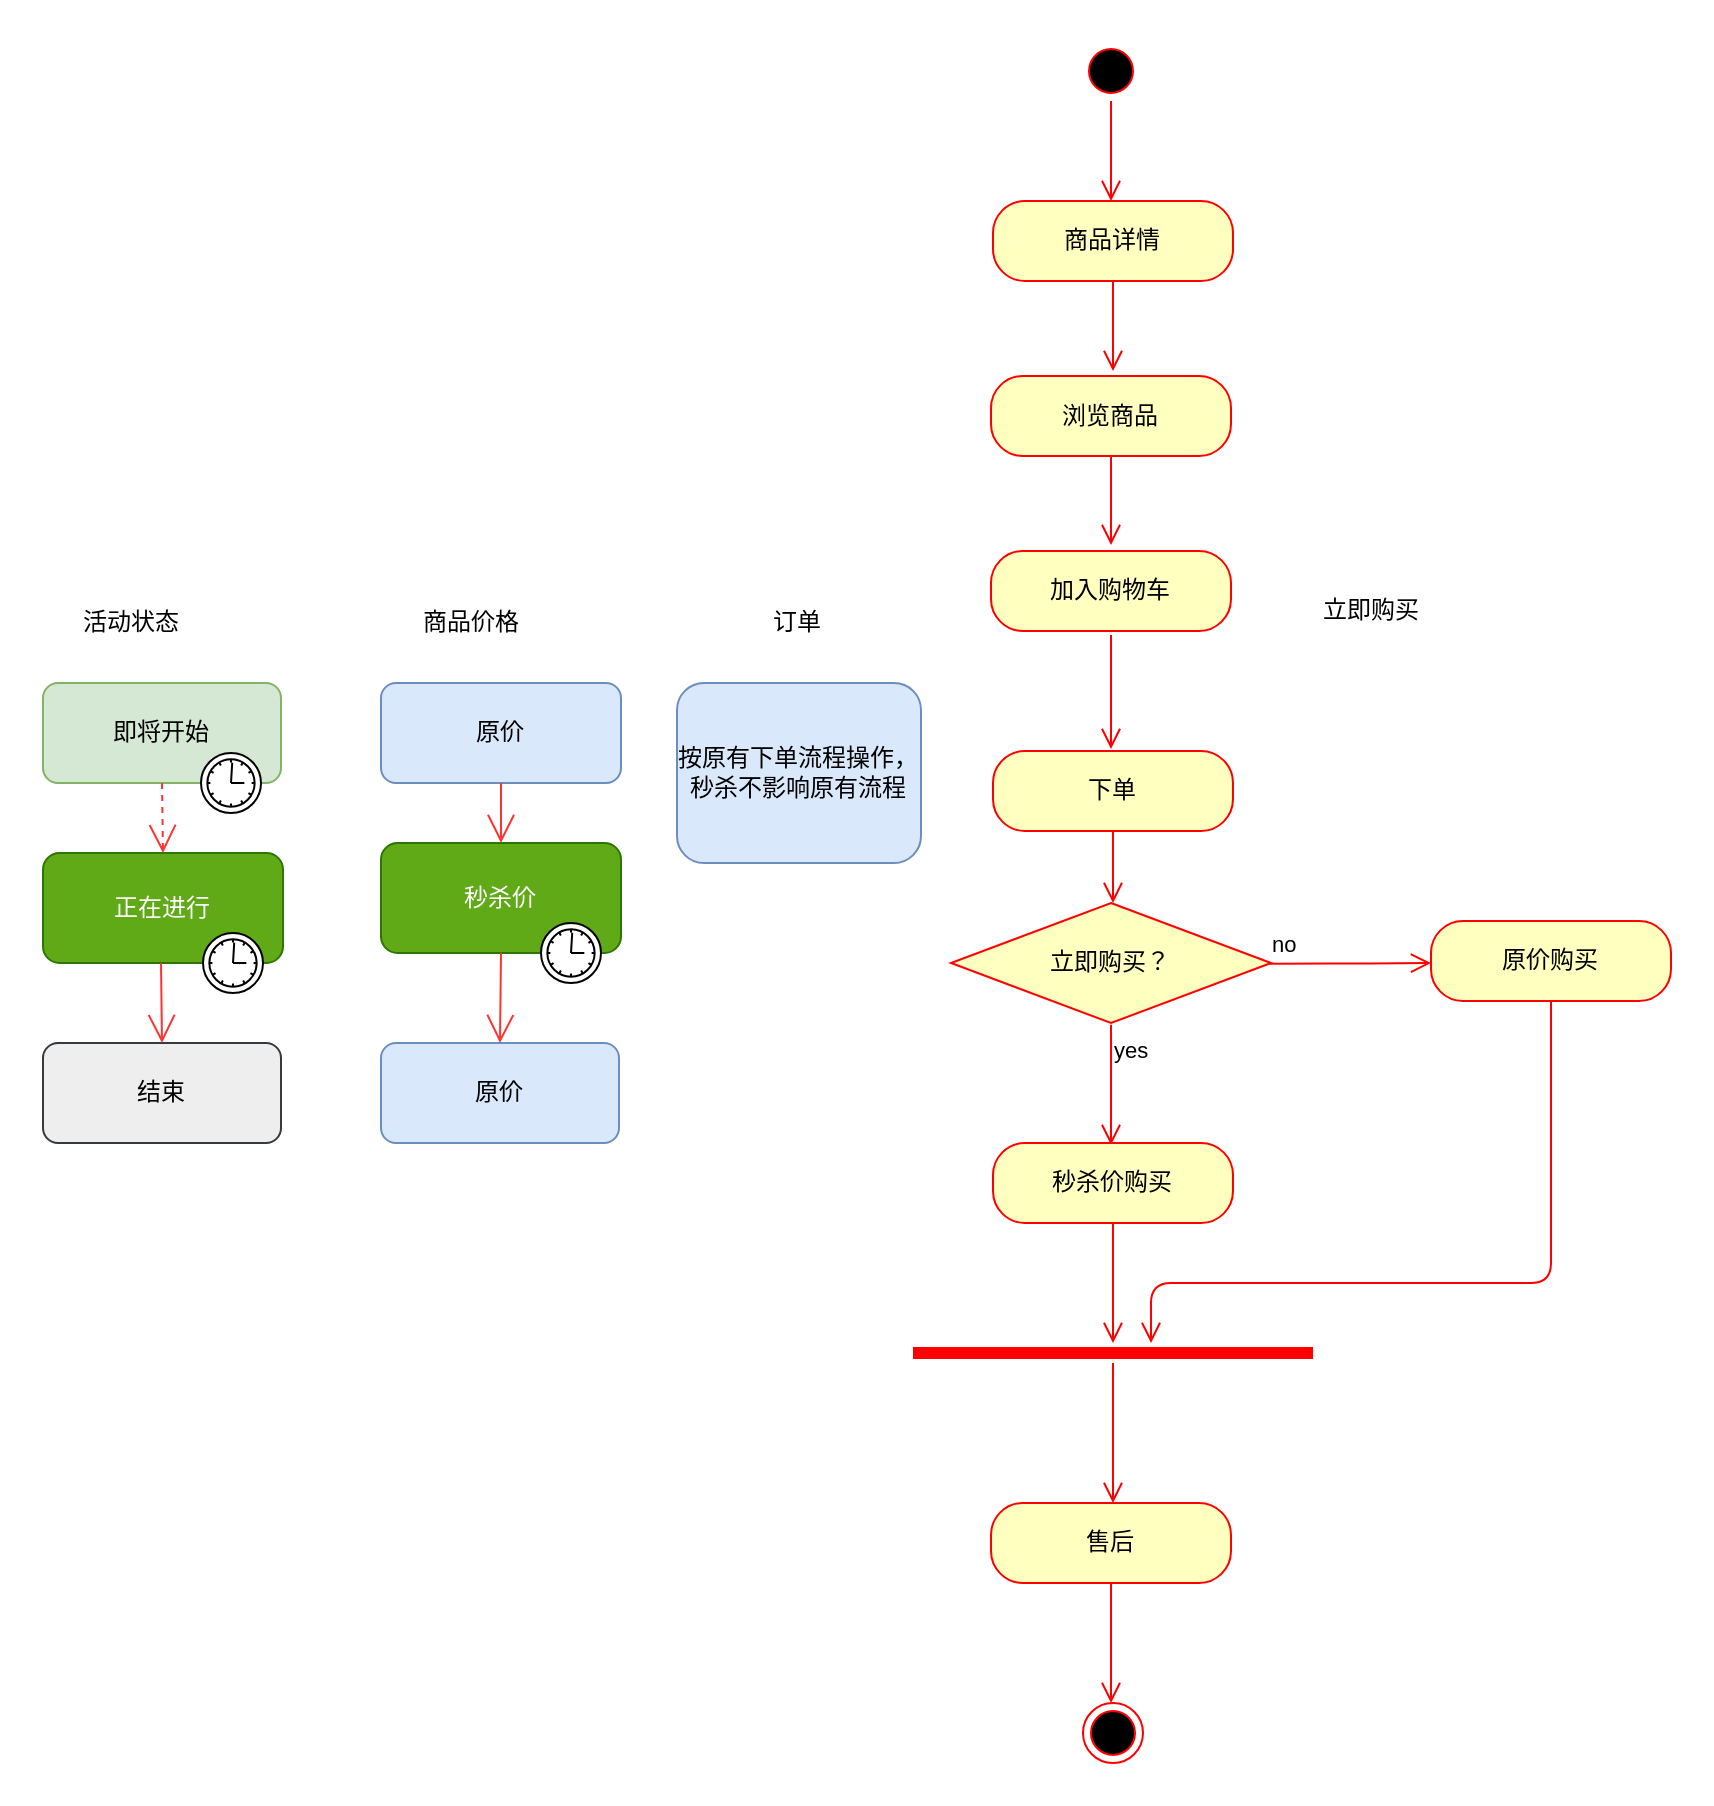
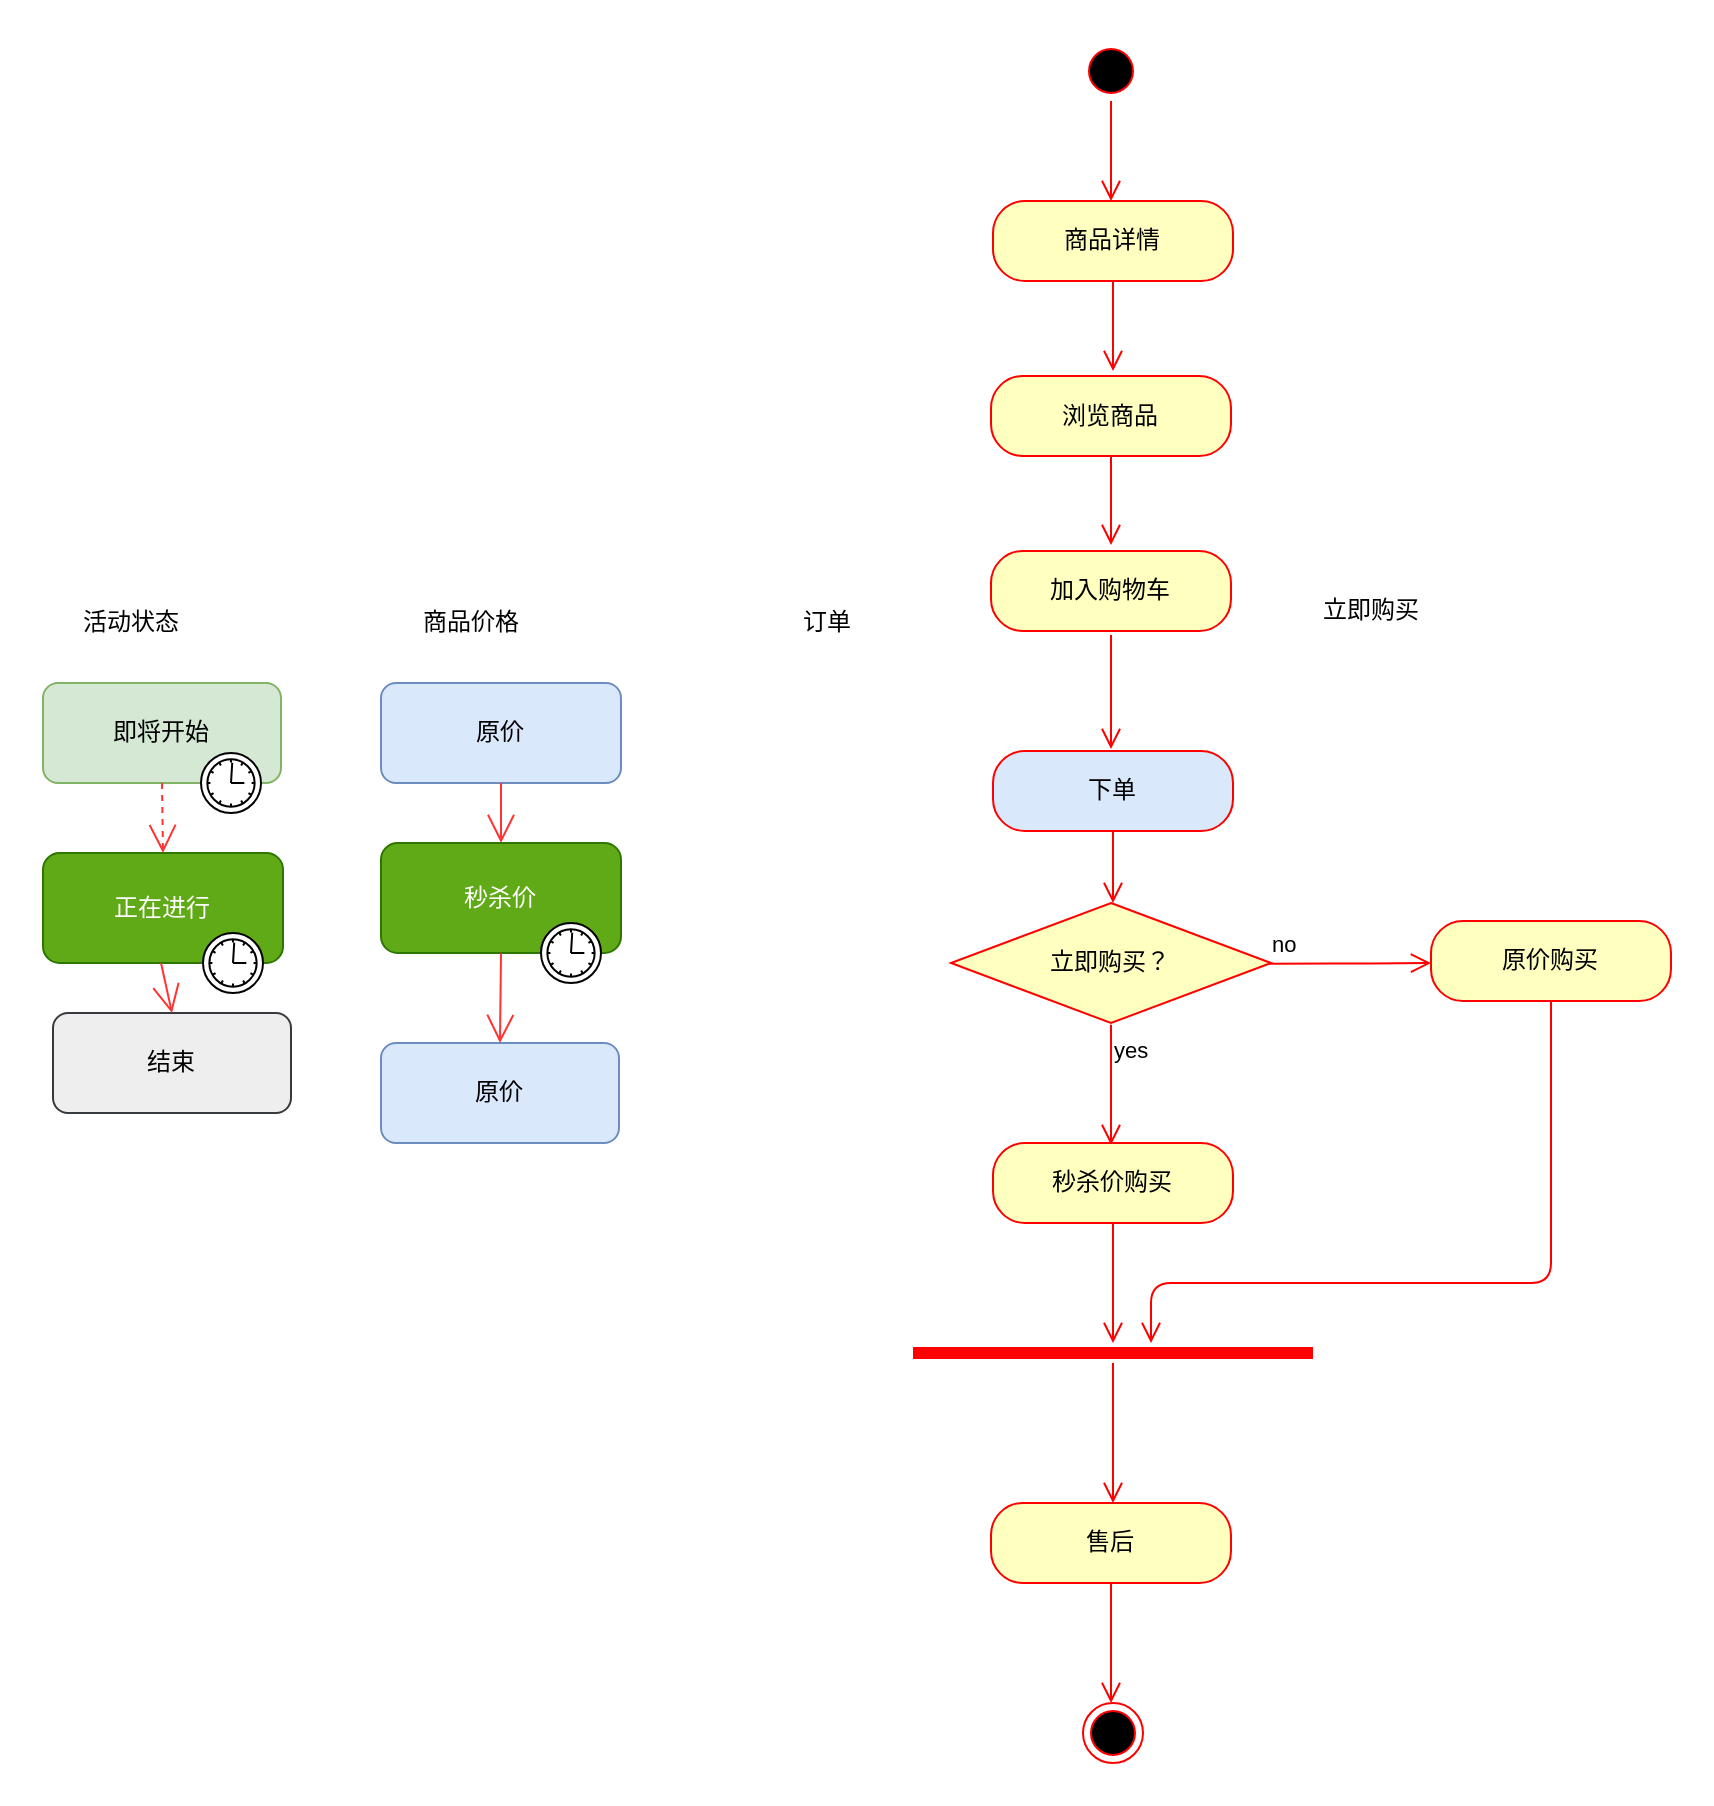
(797, 623) -> (827, 623)
(799, 773) -> none
(1113, 791) -> (1113, 791)
(162, 1093) -> (172, 1063)
